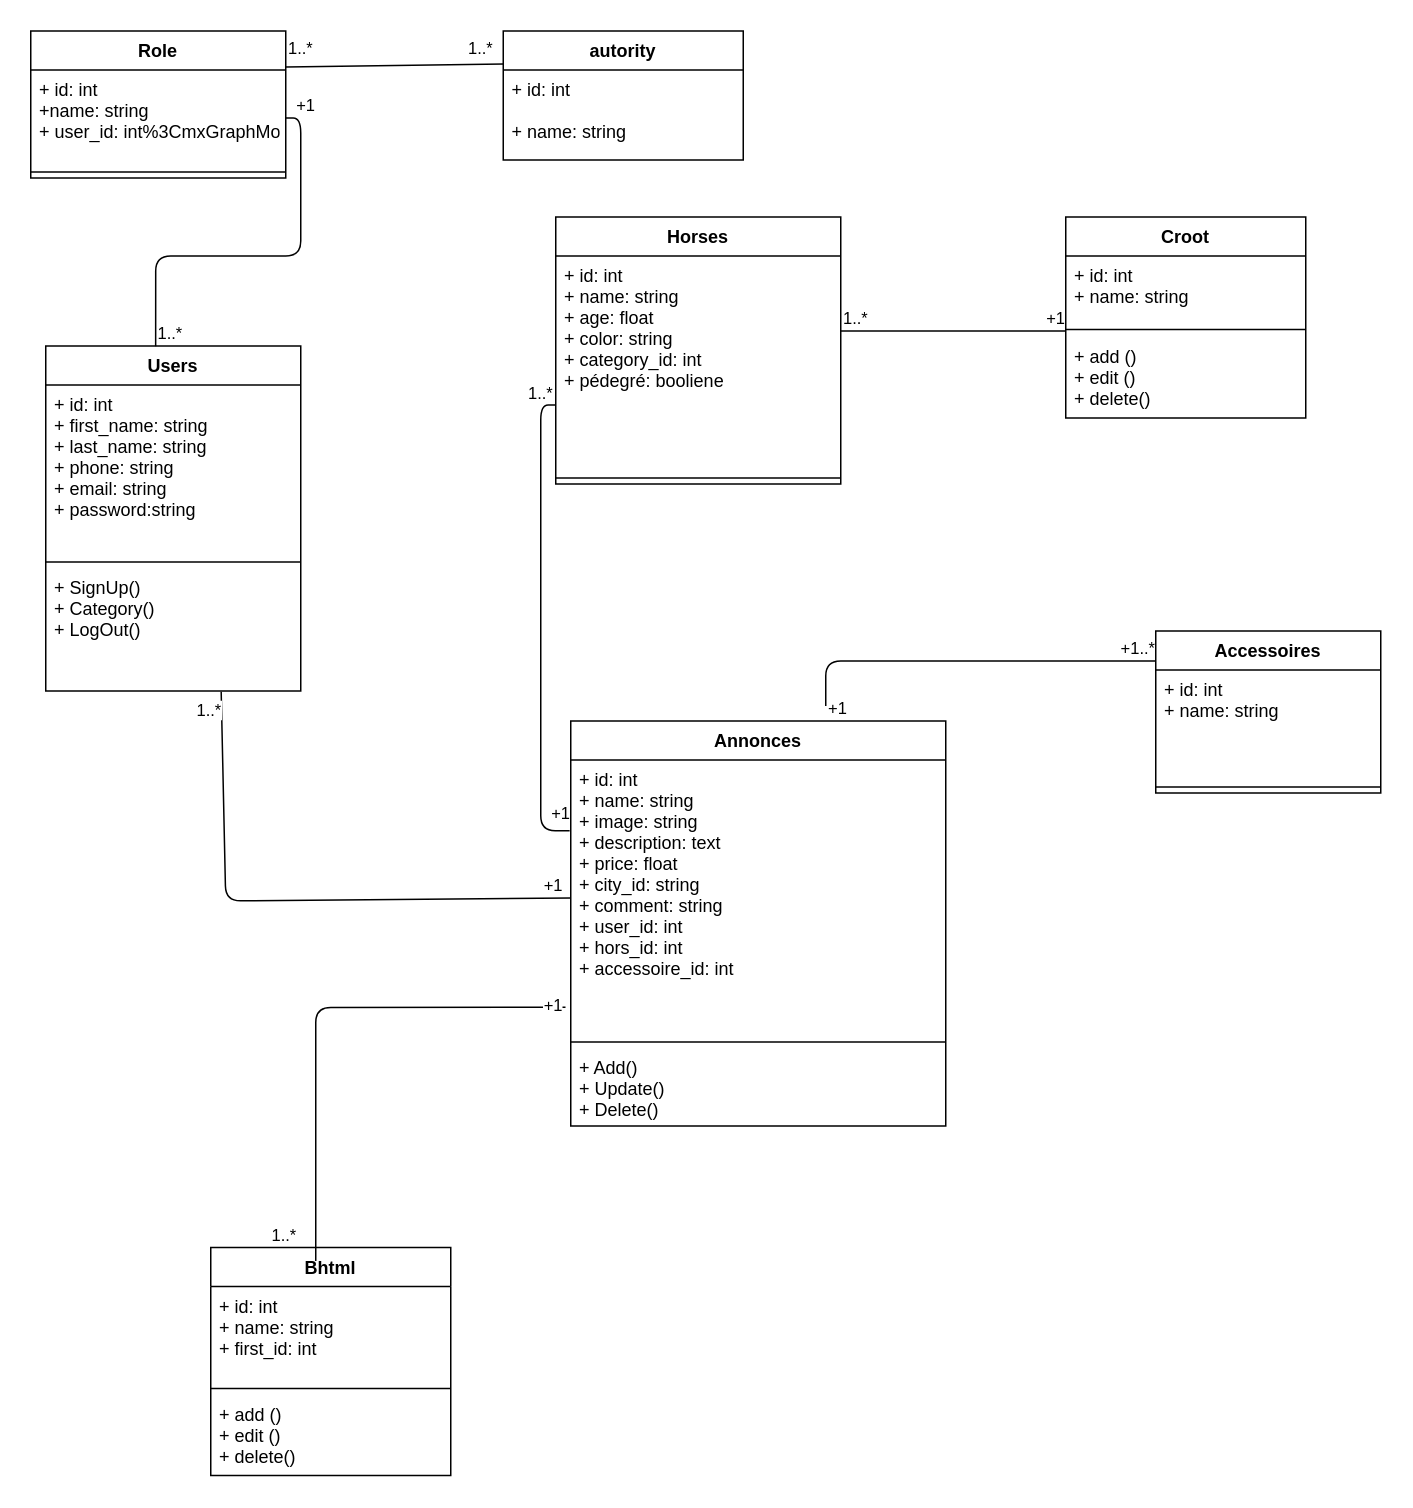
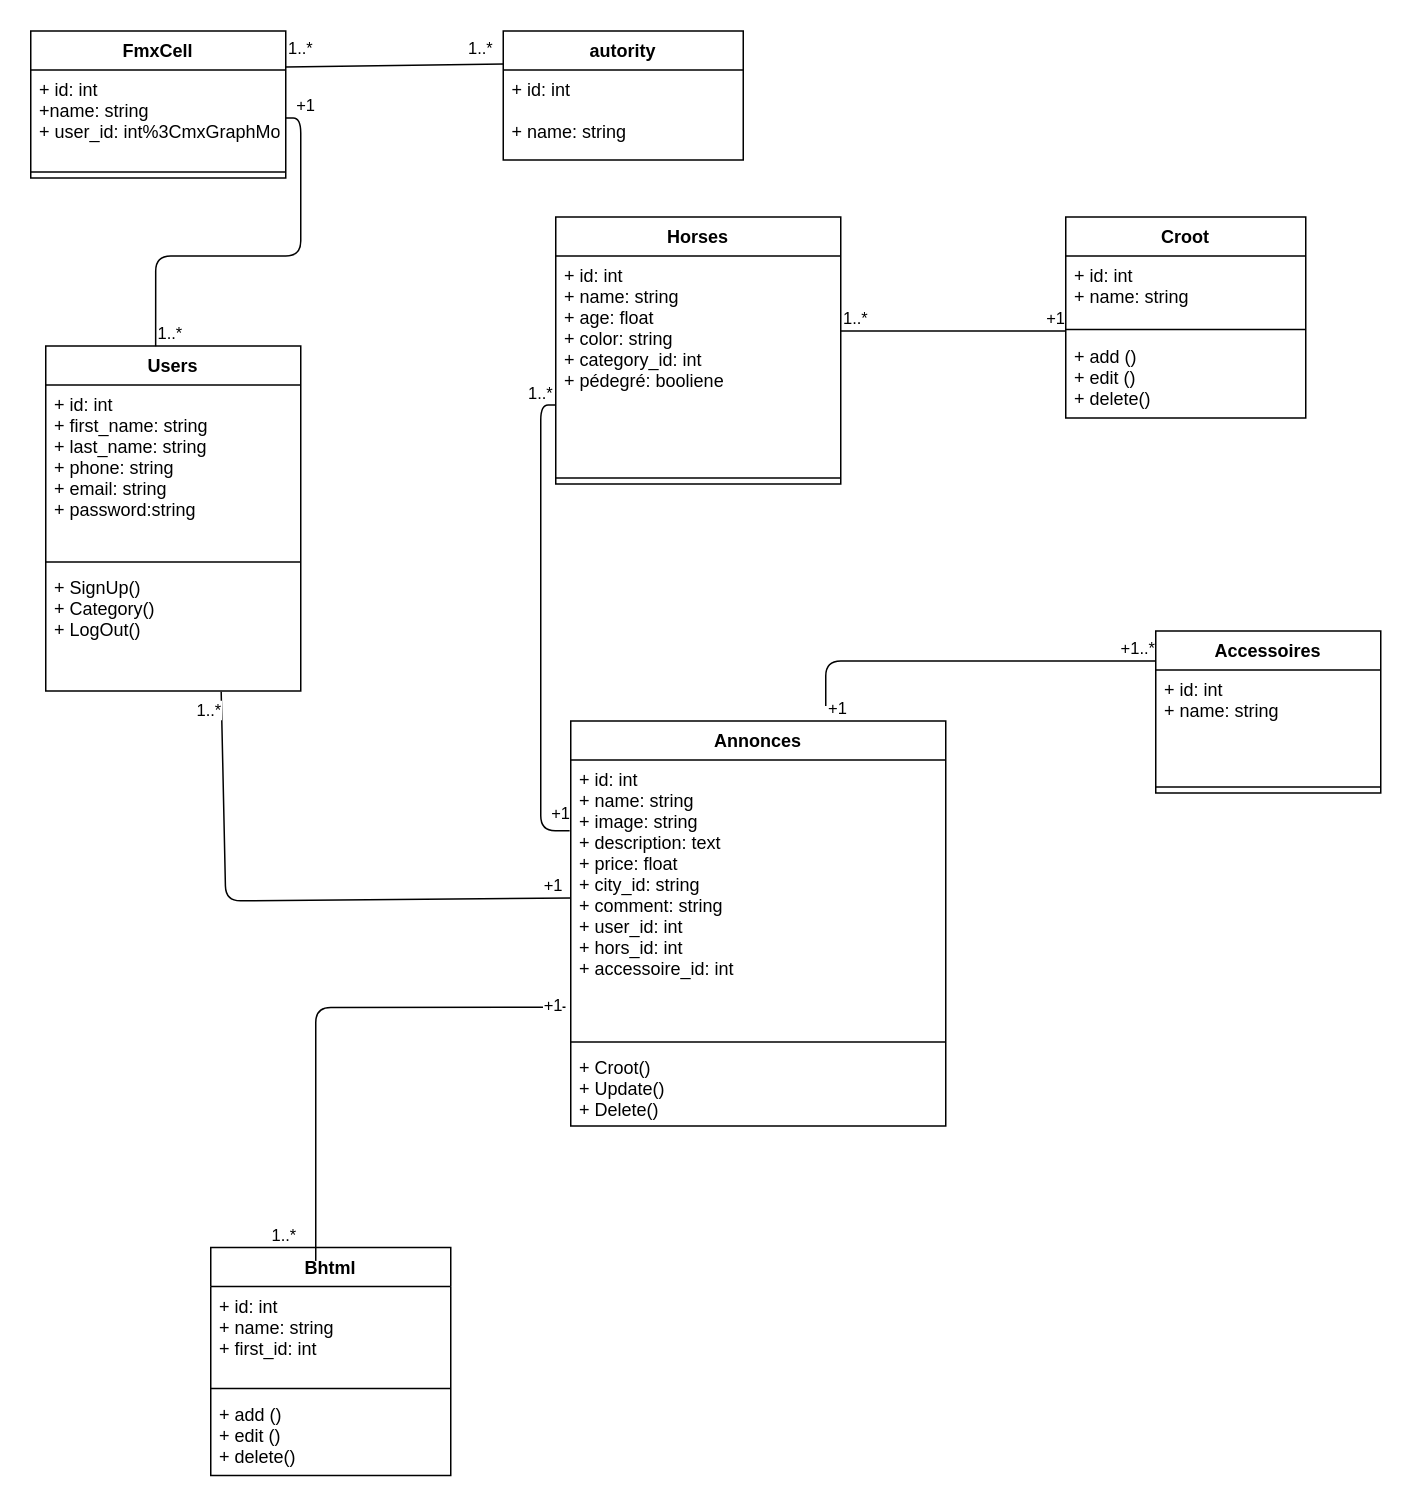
(158, 51) -> (158, 51)
(612, 1068) -> (622, 1068)
